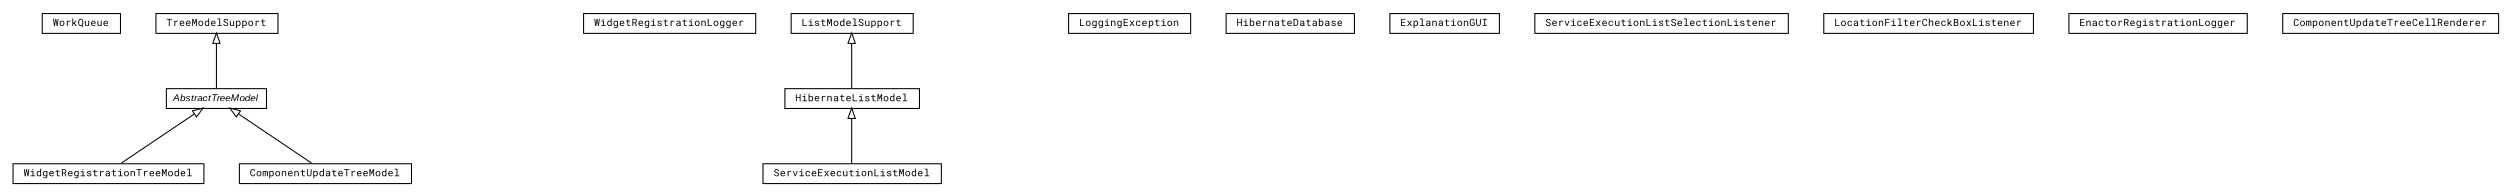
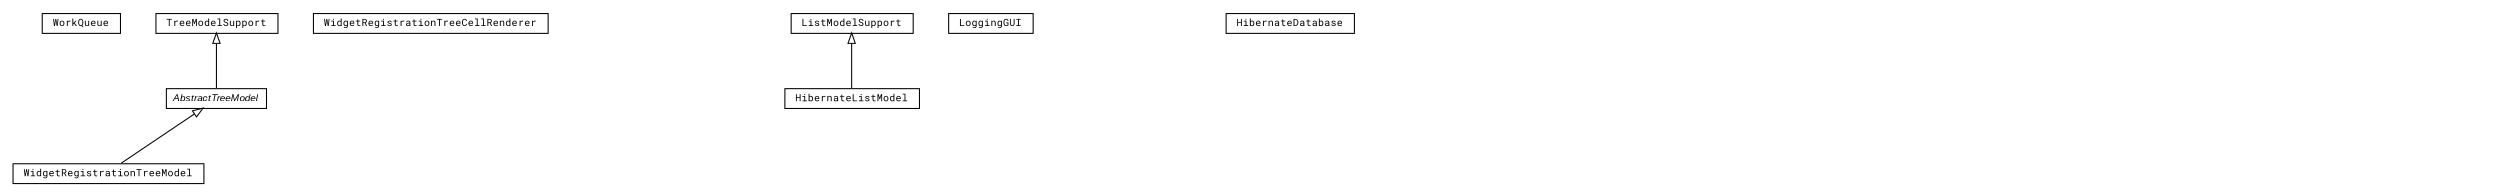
none -> (430, 23)
(669, 23) -> none
none -> (990, 23)
(1129, 23) -> none
(1444, 23) -> none
(1661, 23) -> none
(1928, 23) -> none
(2158, 23) -> none
(2390, 23) -> none
(325, 173) -> none
(852, 173) -> none
